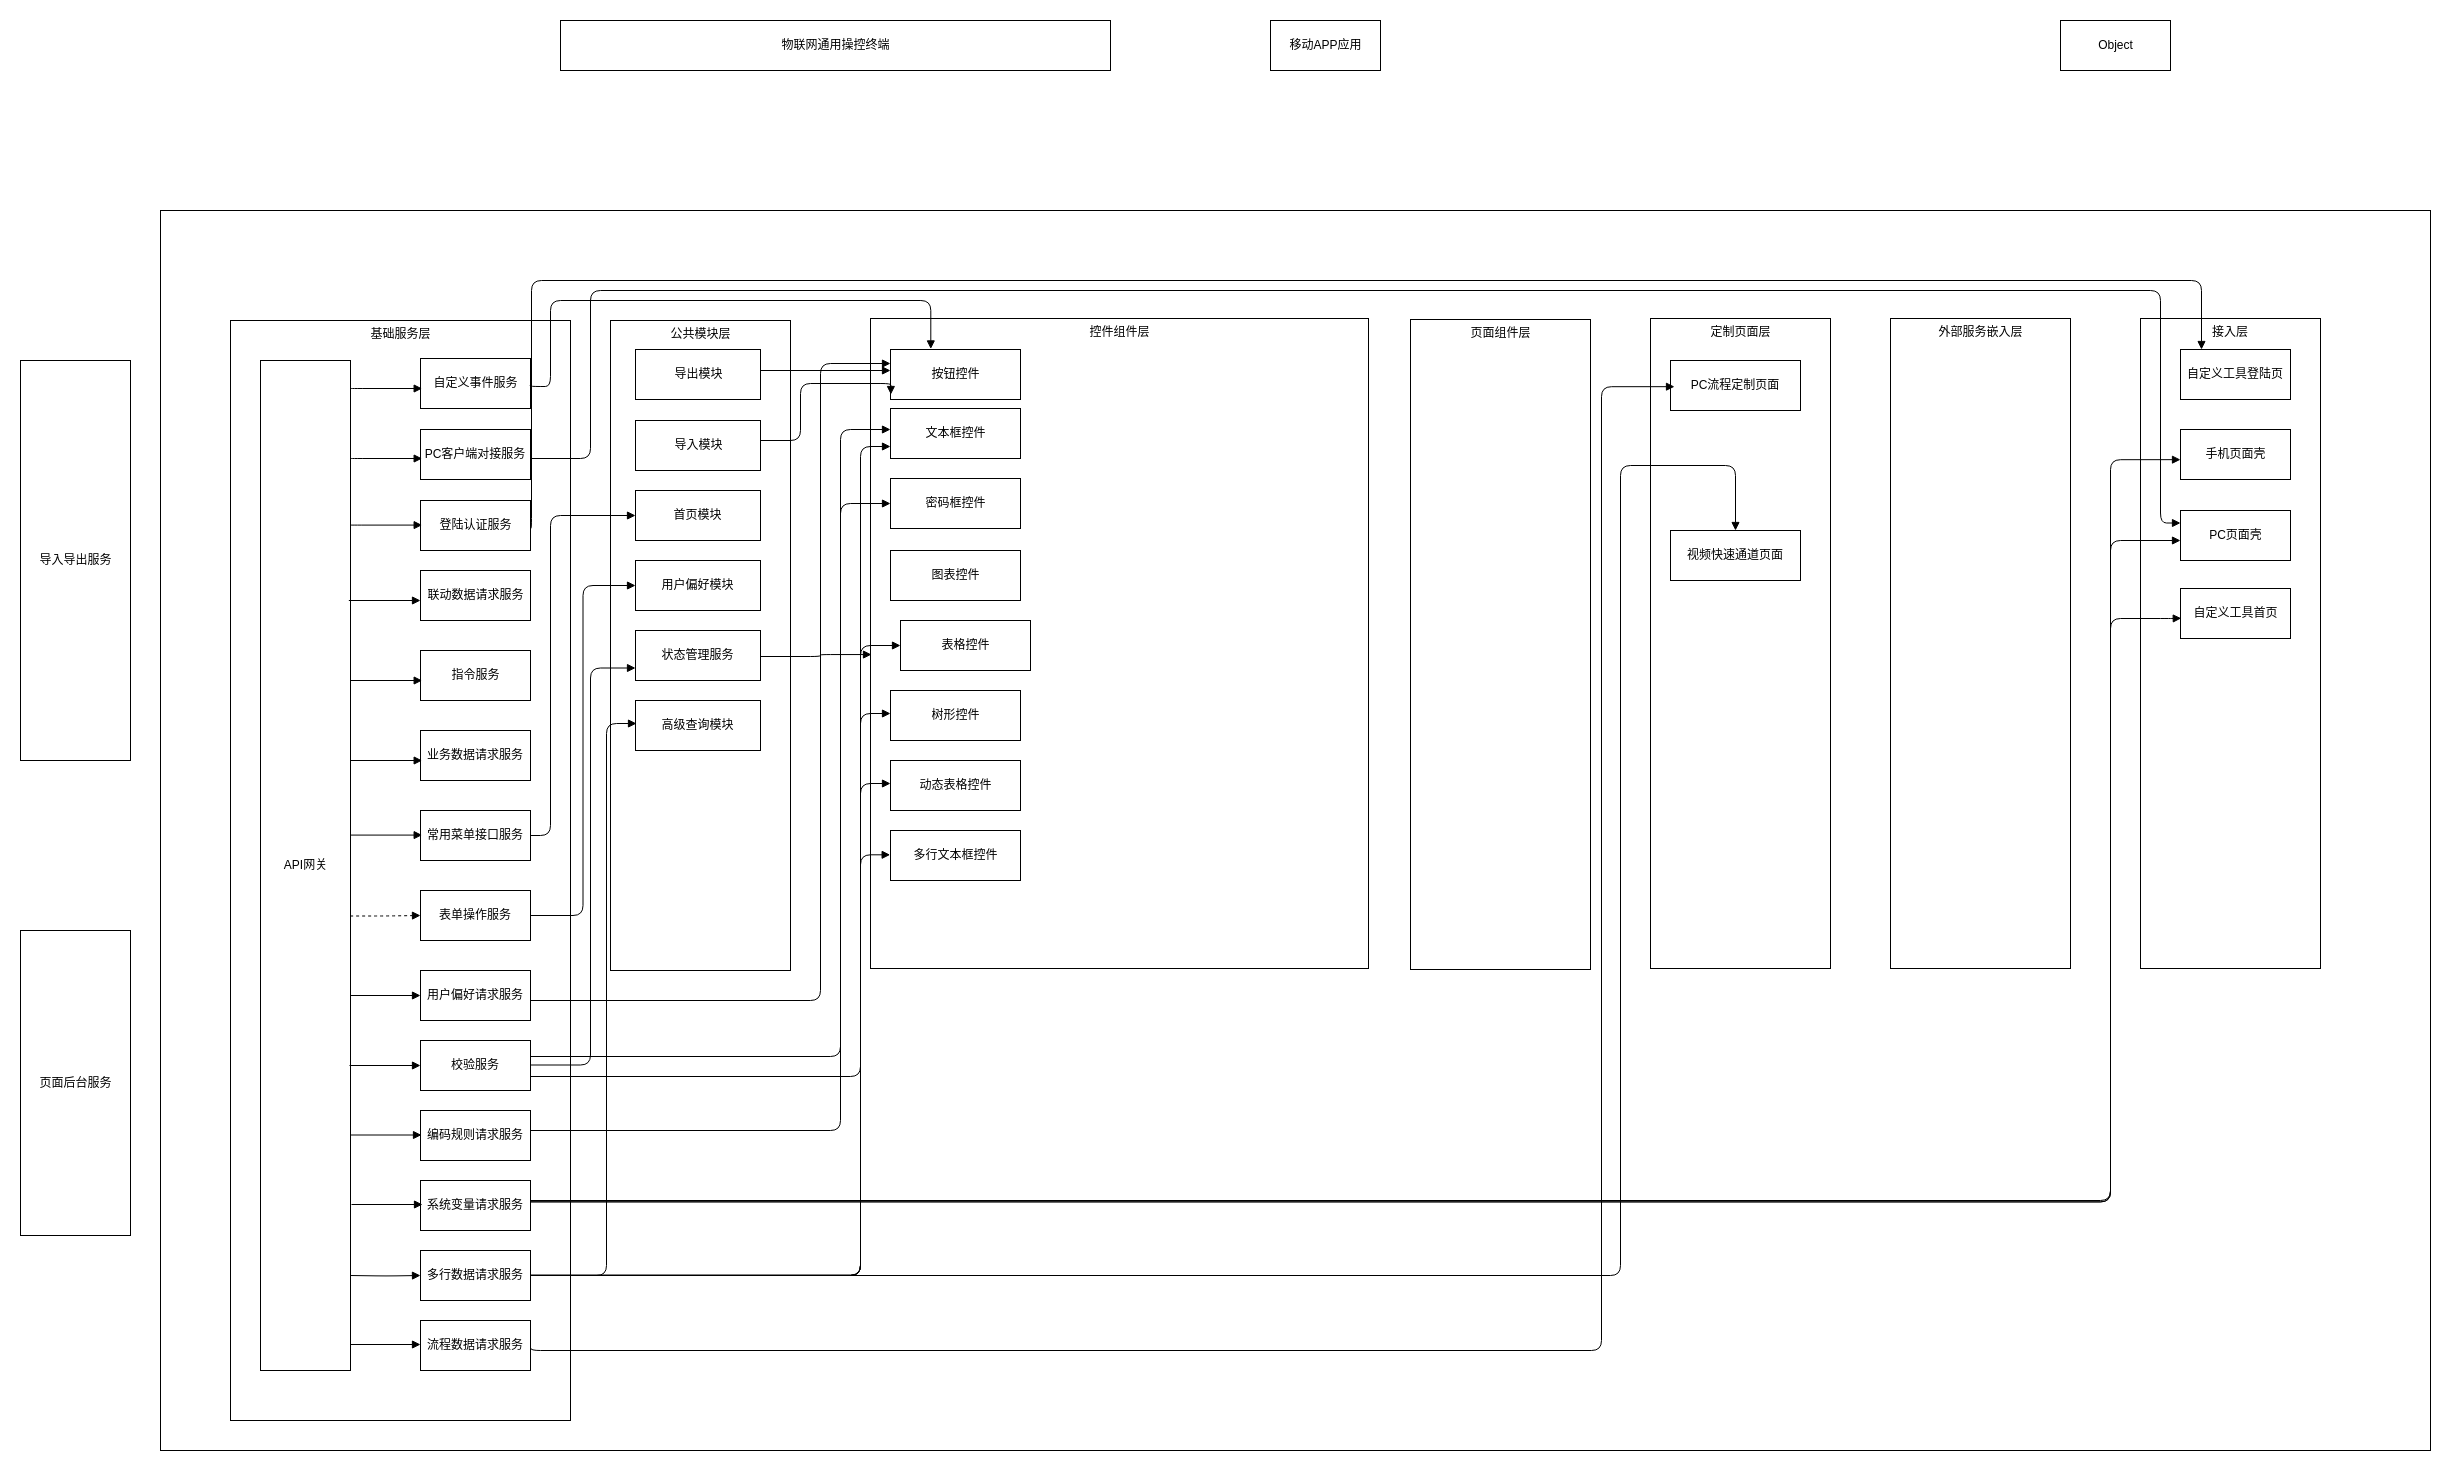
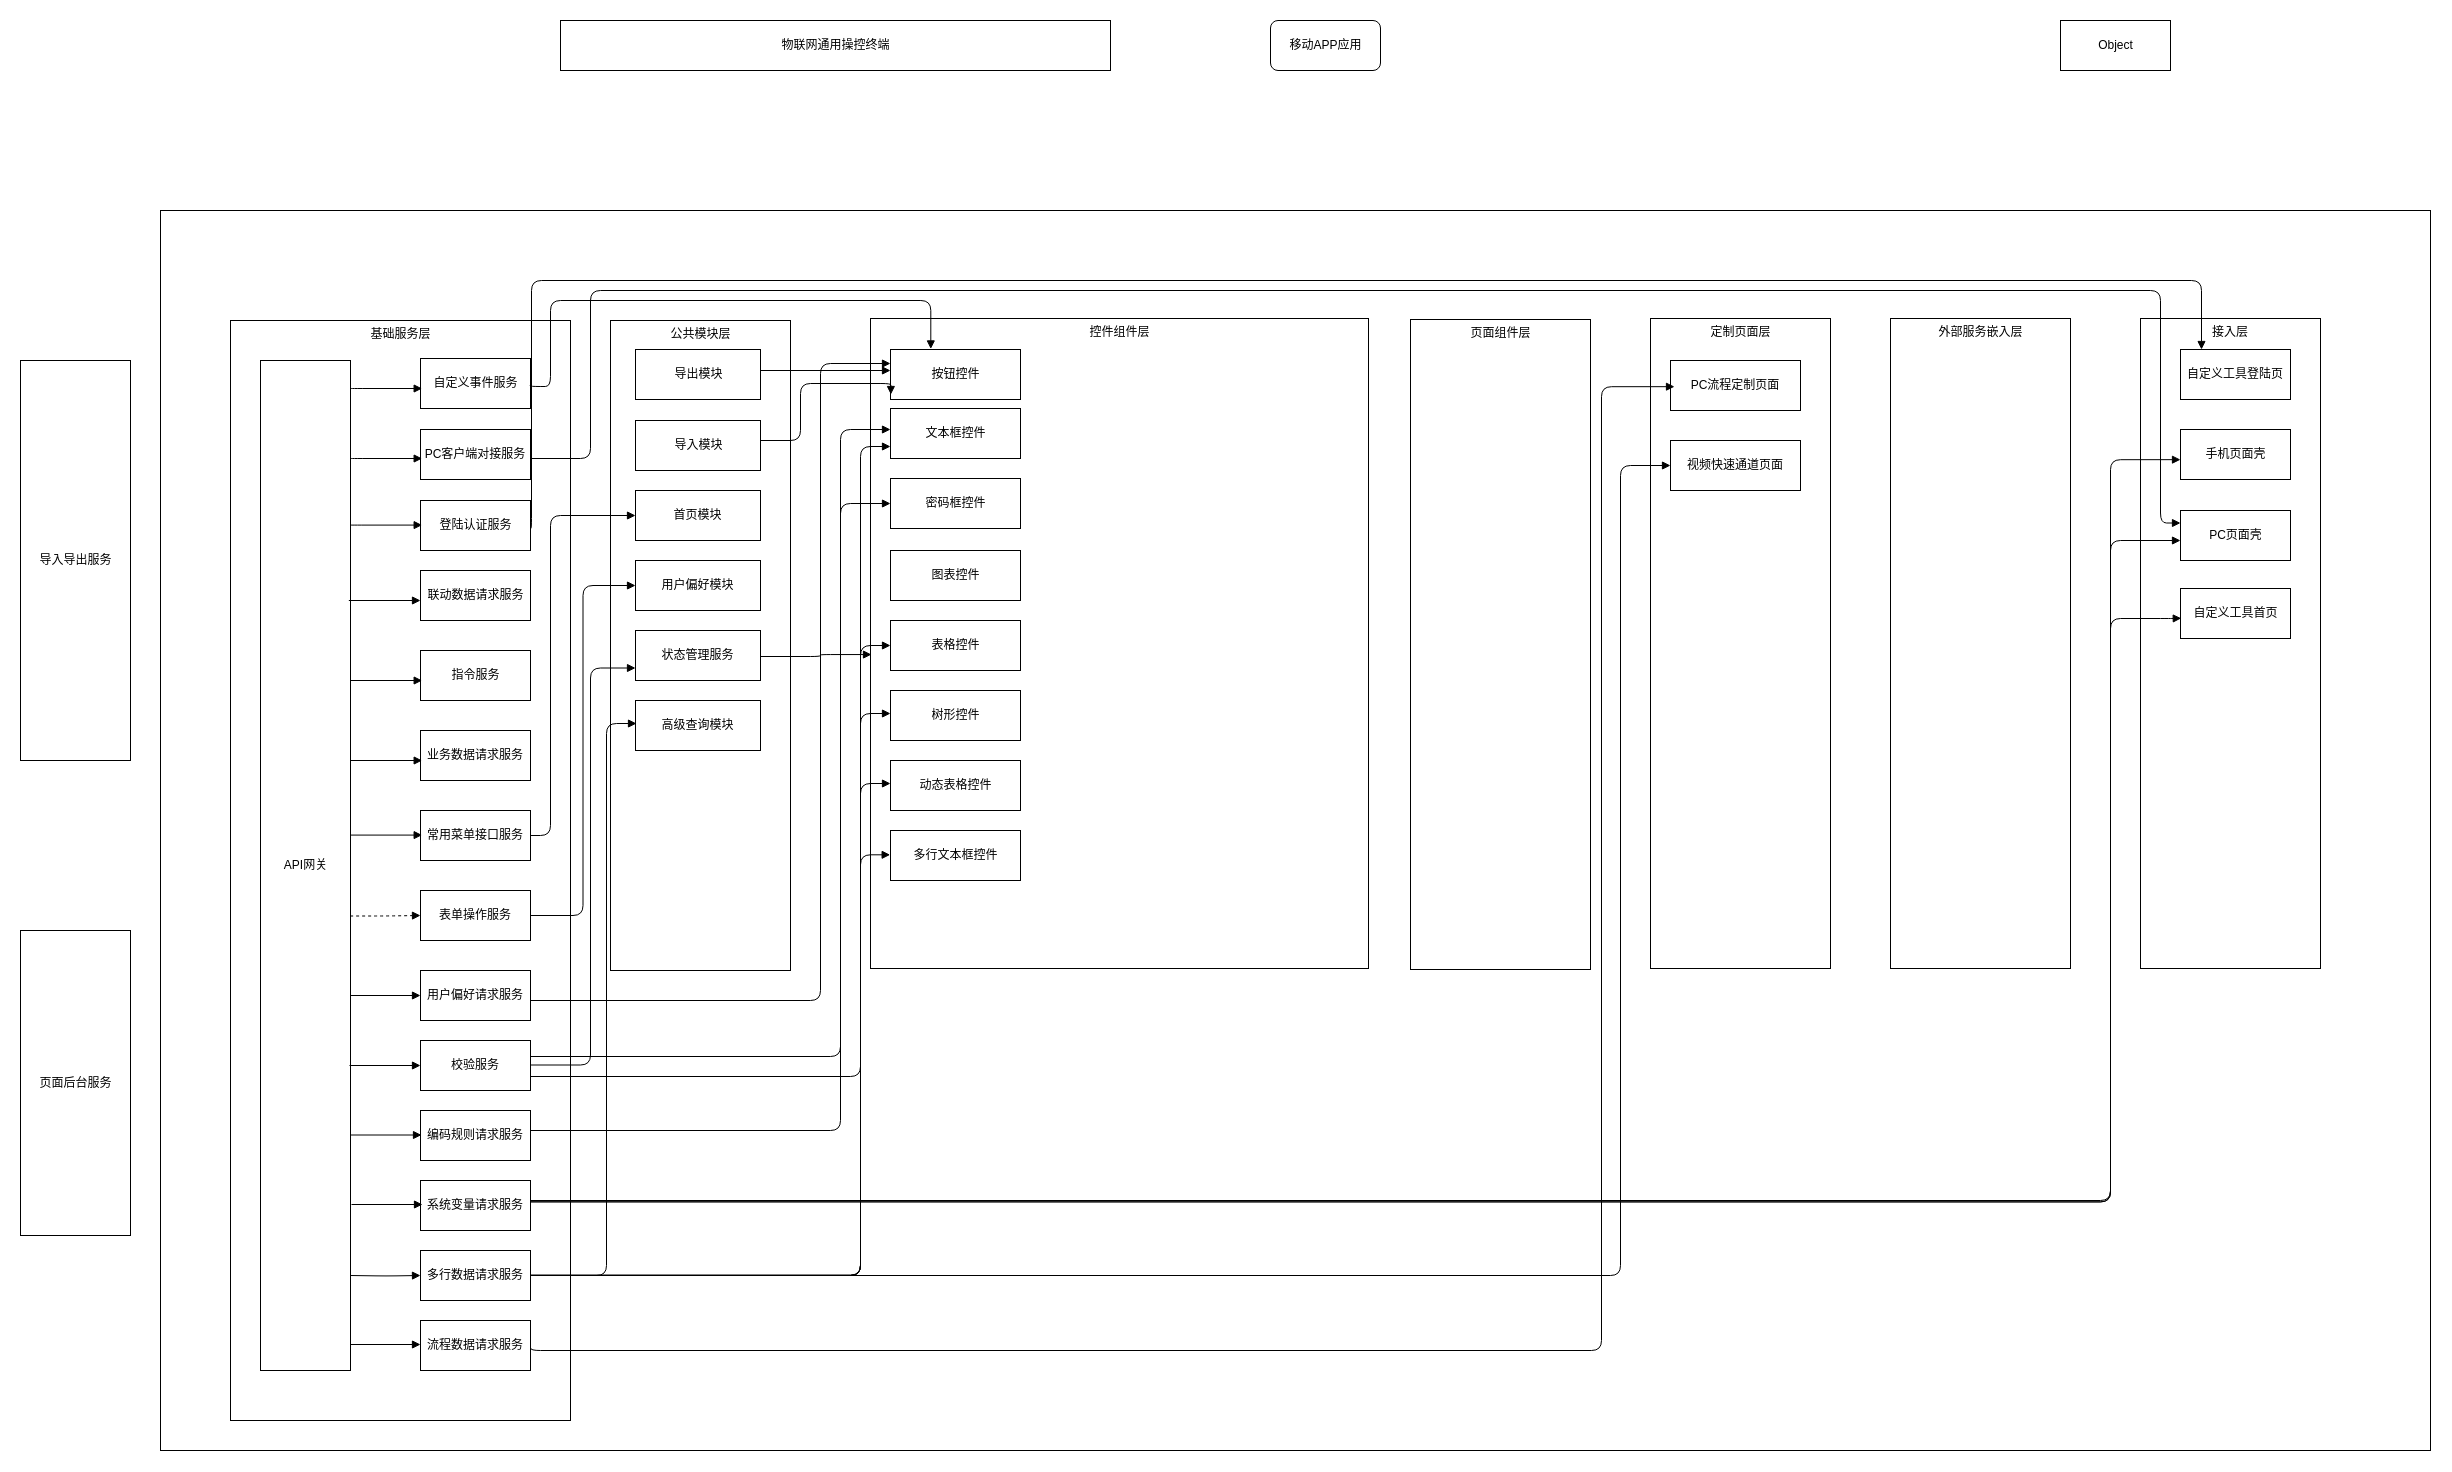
(1326, 46) -> (1326, 46)
(1736, 556) -> (1736, 466)
(966, 646) -> (956, 646)
